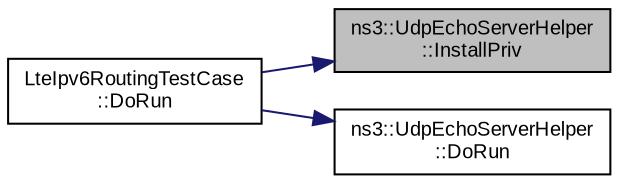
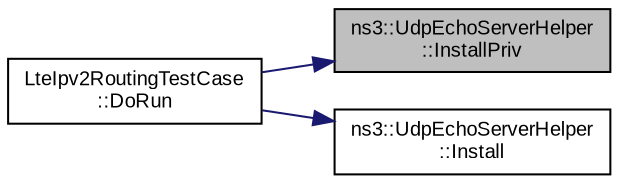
(135, 91) -> (135, 91)
(472, 142) -> (472, 142)
